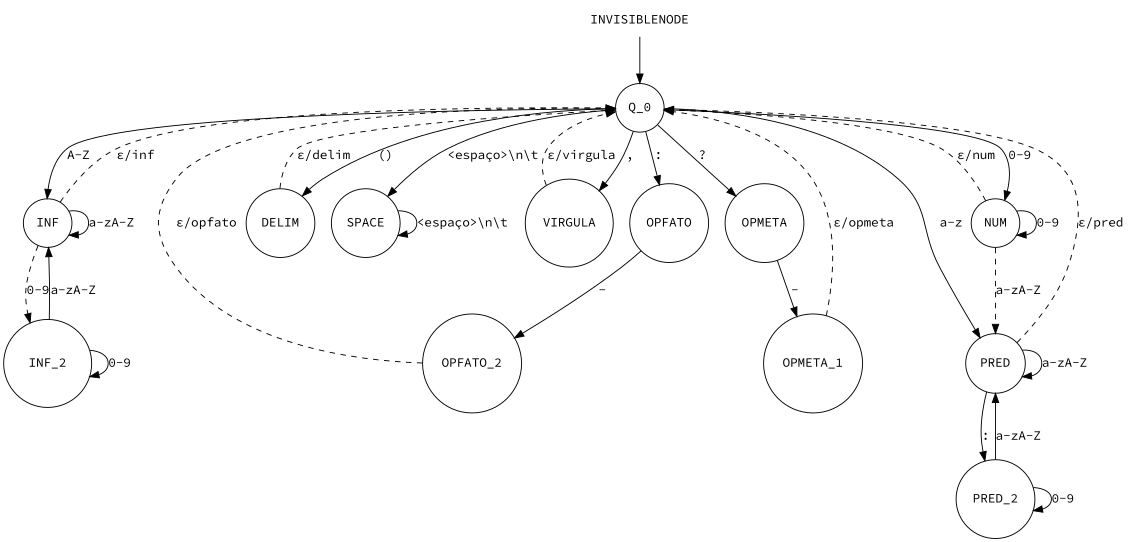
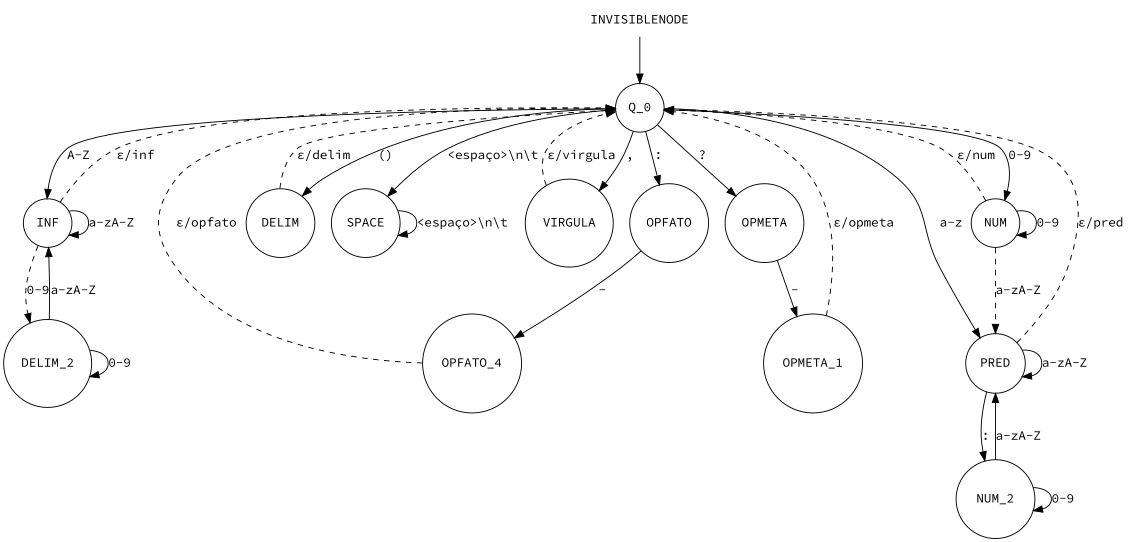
(48, 363) -> (48, 363)
(472, 363) -> (472, 363)
(996, 499) -> (996, 499)
